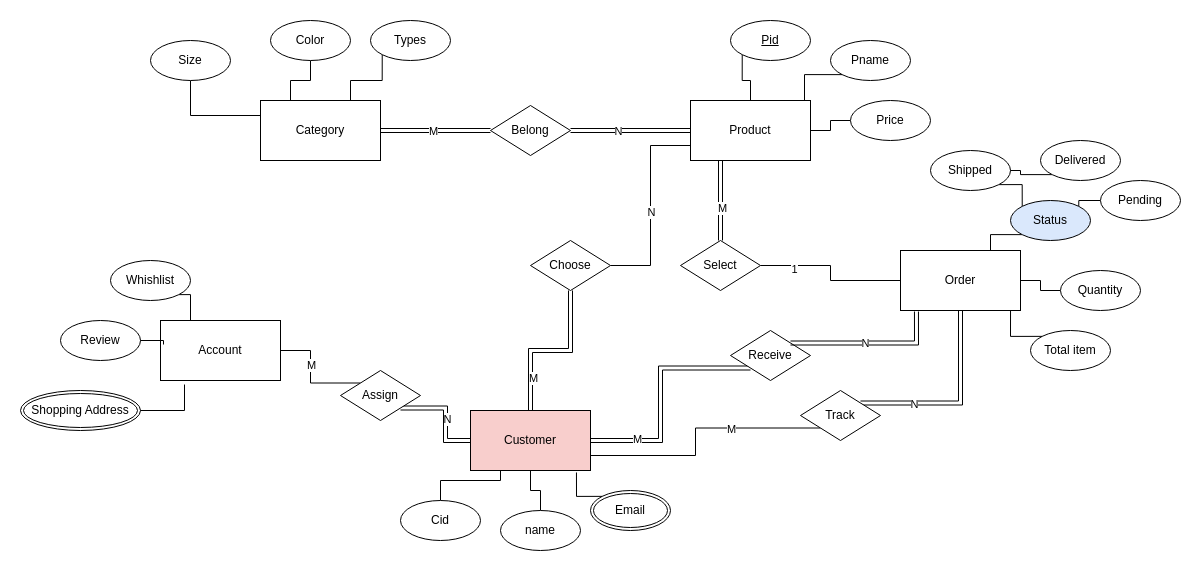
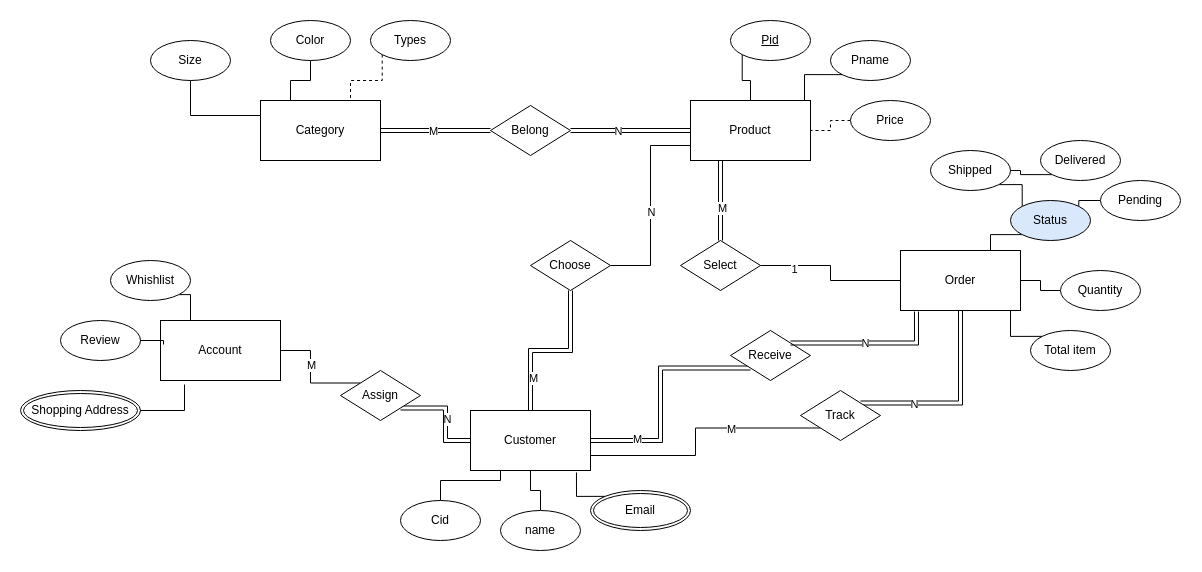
(369, 81) -> (369, 81)
(831, 127) -> (831, 127)
(531, 441) -> (531, 441)
(631, 511) -> (641, 511)
